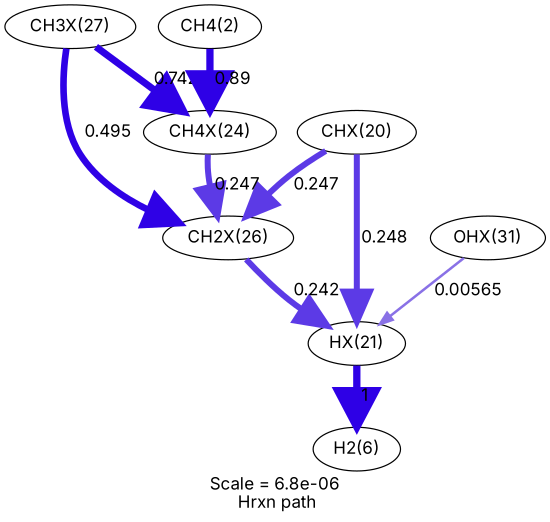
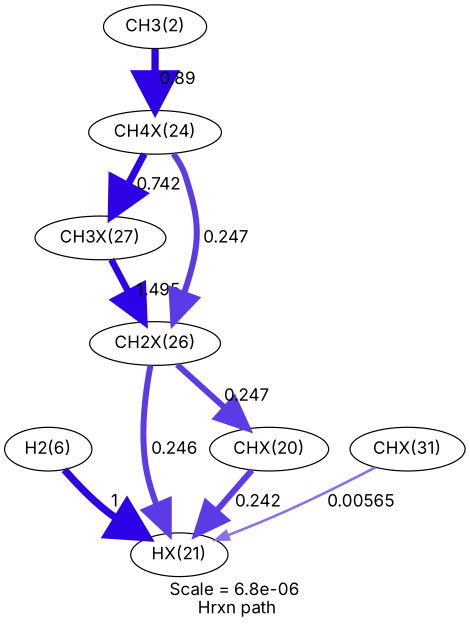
(210, 27) -> (155, 27)
(126, 69) -> (136, 170)
(106, 132) -> (156, 291)
(295, 171) -> (201, 386)
(383, 238) -> (256, 502)
(488, 238) -> (408, 449)
(314, 291) -> (173, 449)
(357, 378) -> (89, 496)
